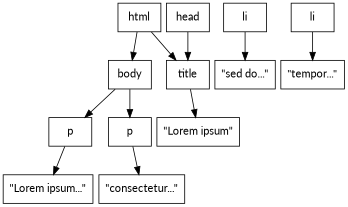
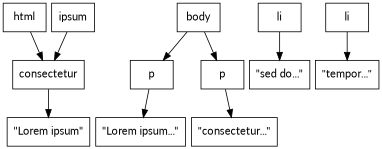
(188, 17) -> (73, 17)
(135, 42) -> none
(188, 75) -> (48, 75)
